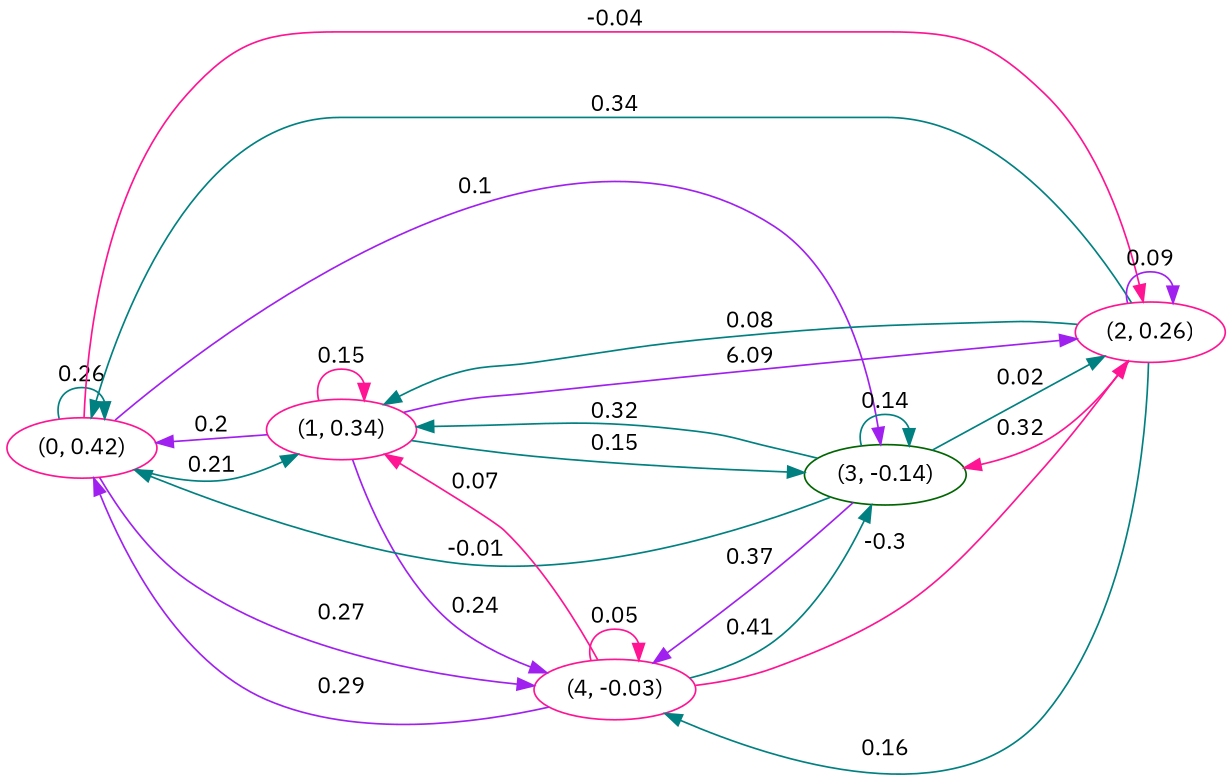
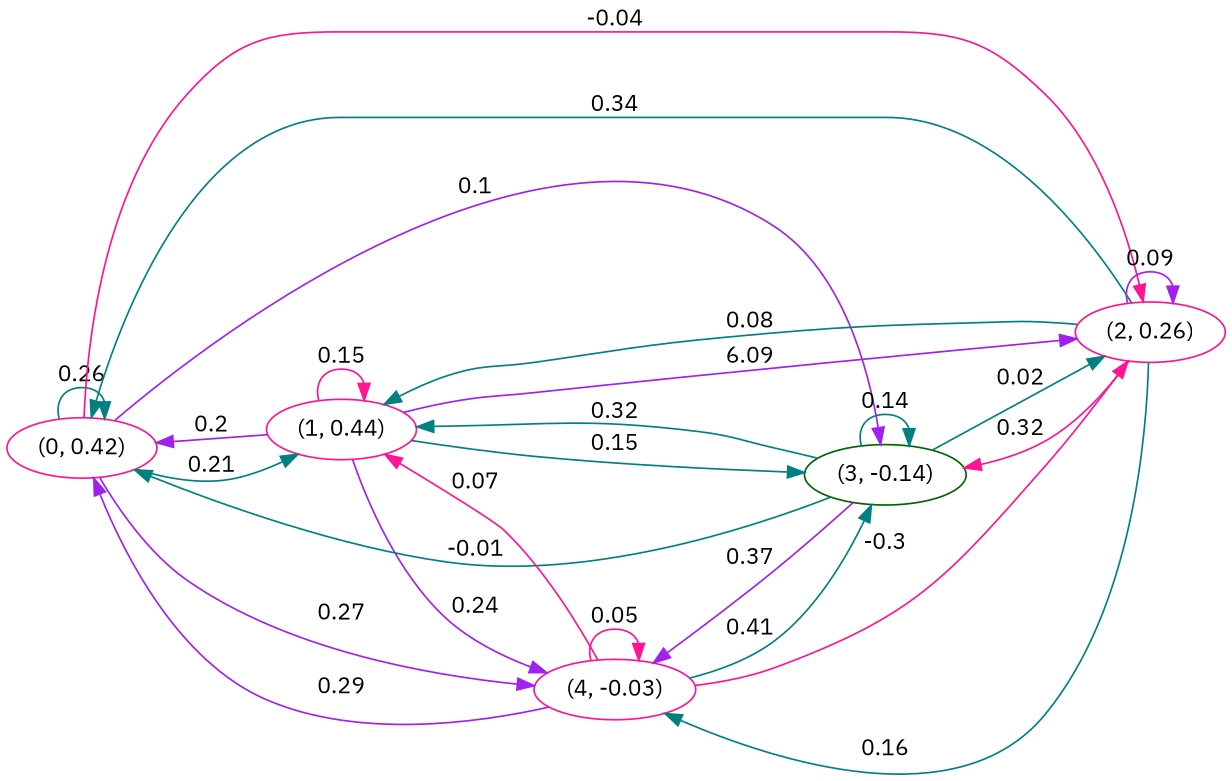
(341, 430) -> (341, 430)
